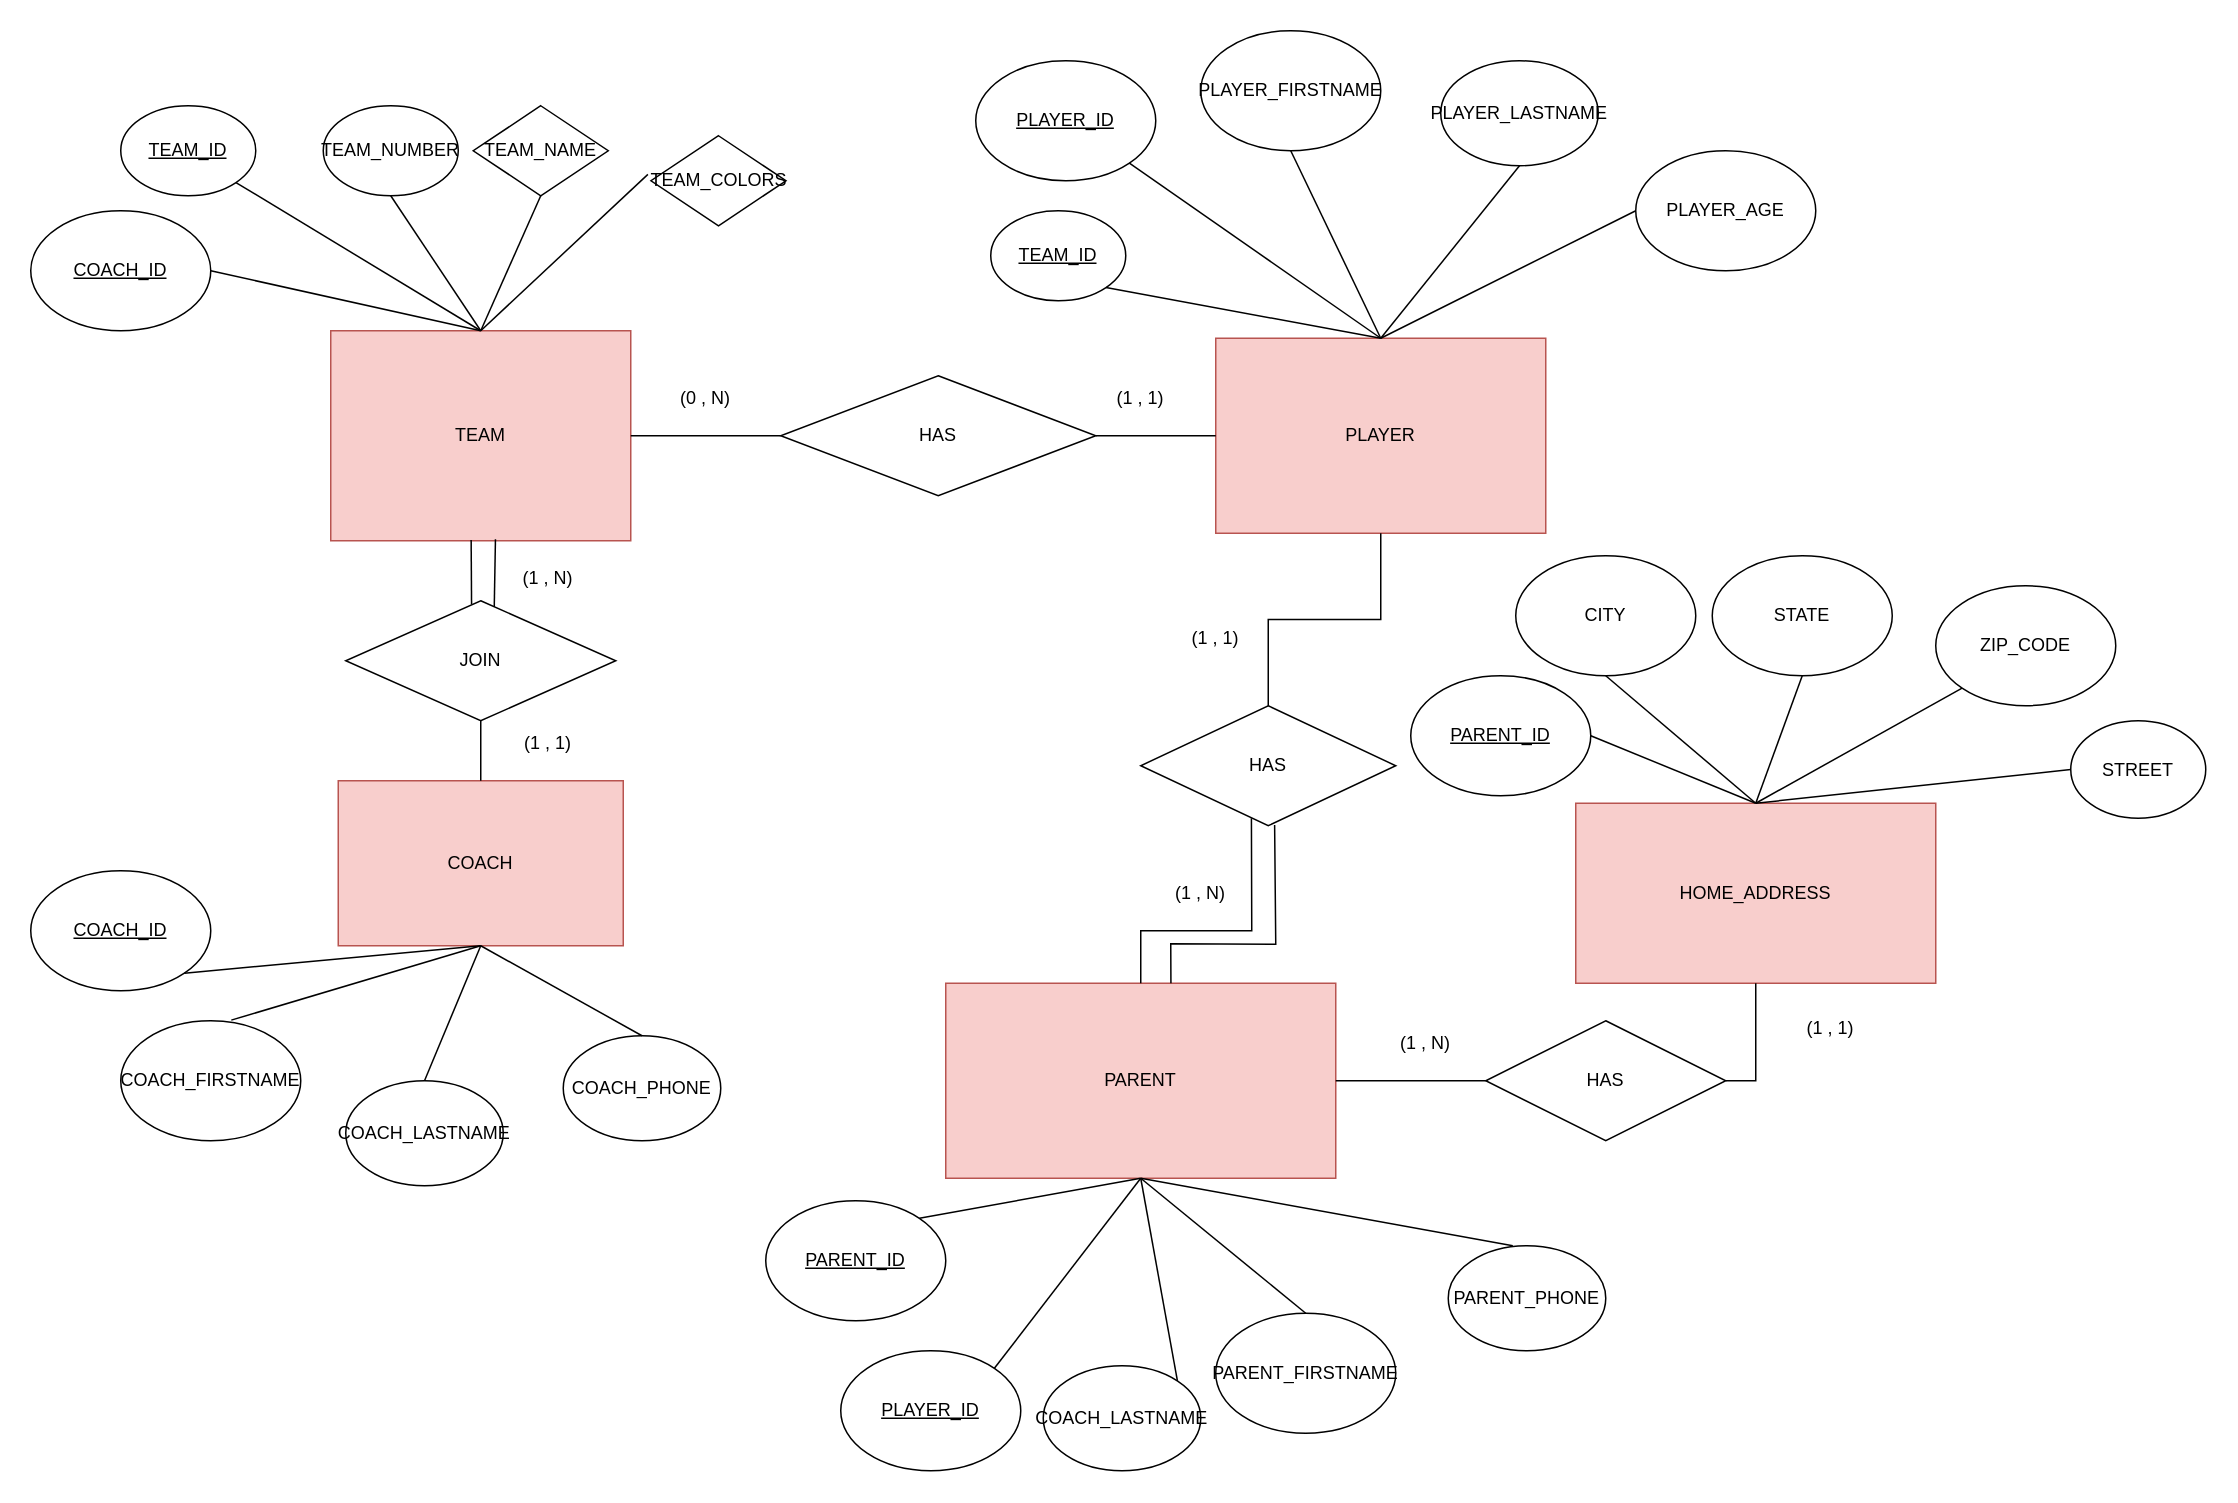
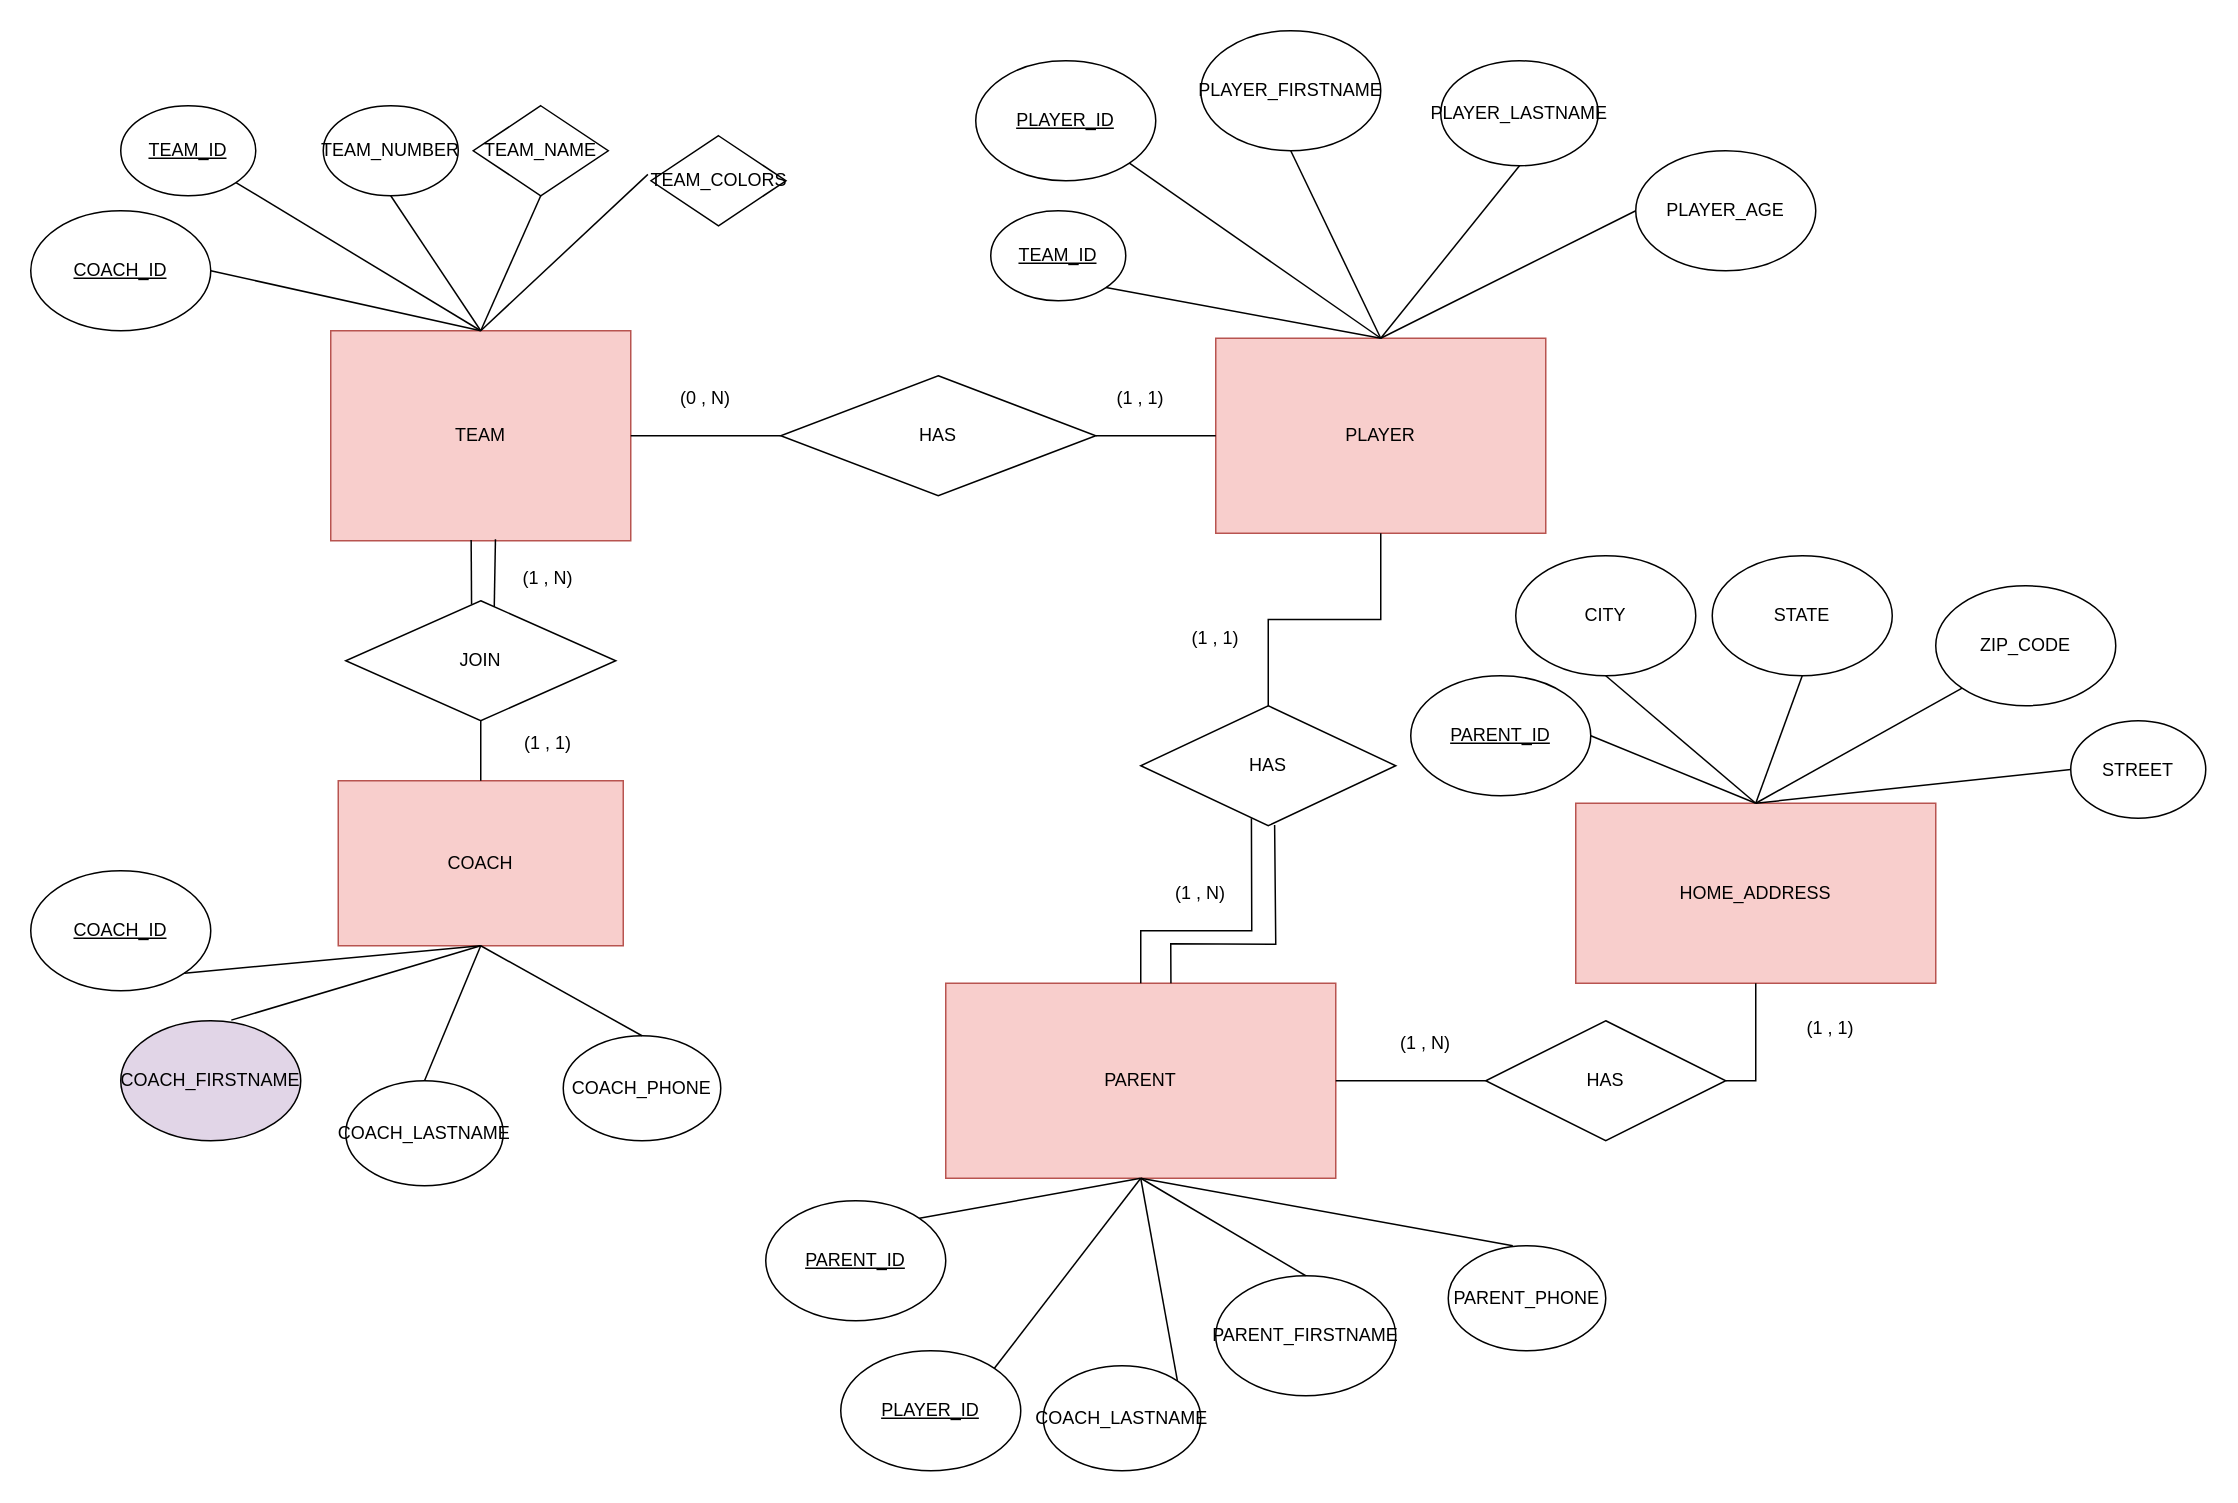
(211, 1081) -> (211, 1081)
(1306, 1373) -> (1306, 1336)
